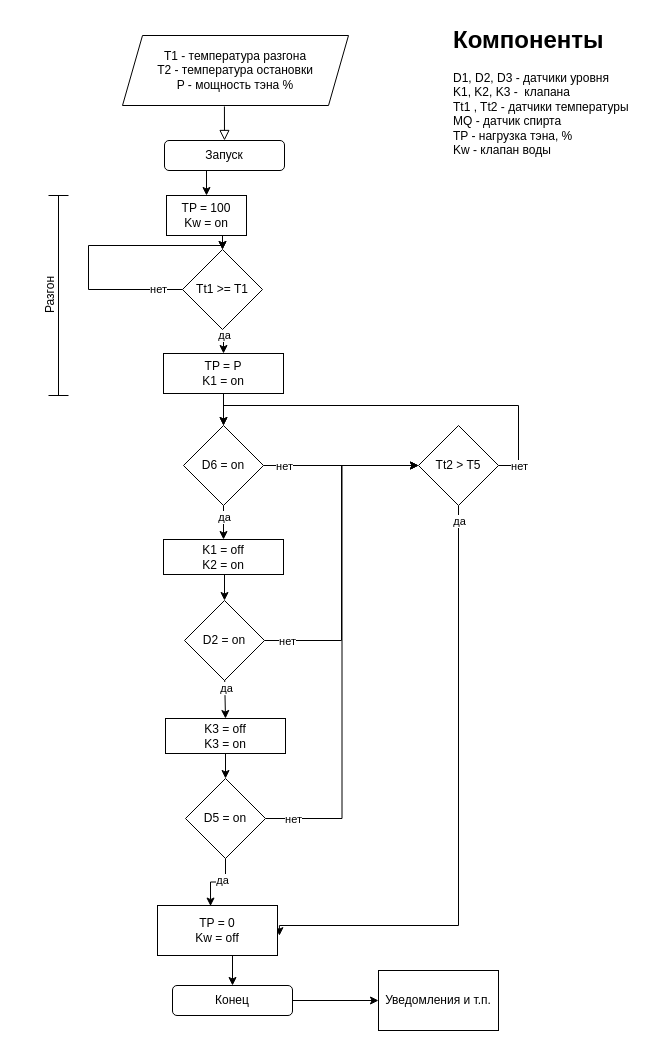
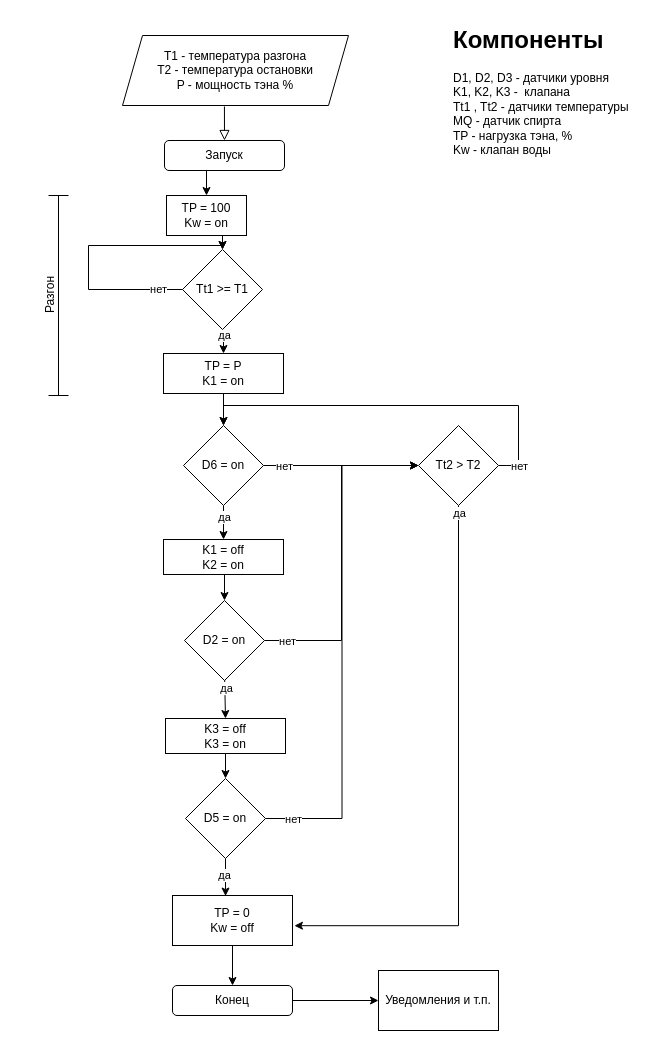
(459, 466) -> (459, 466)
(218, 931) -> (233, 921)
